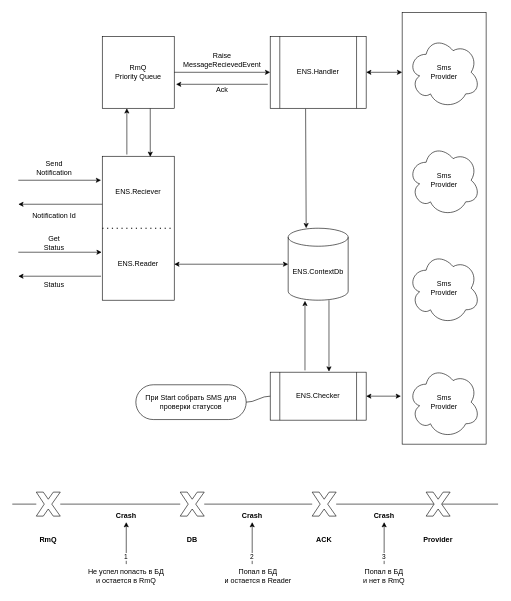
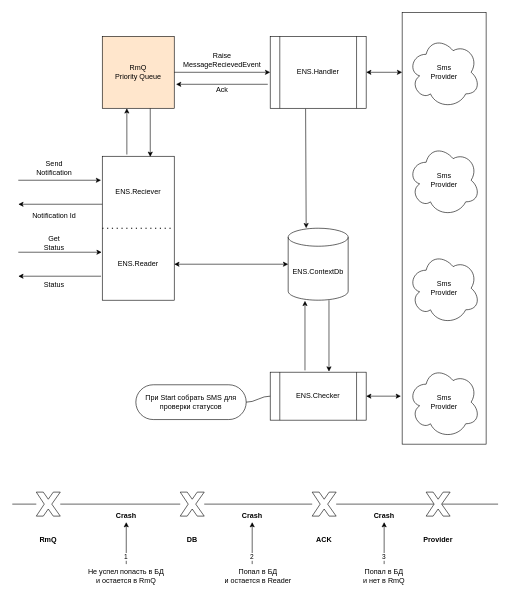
(138, 72) -> (138, 72)
